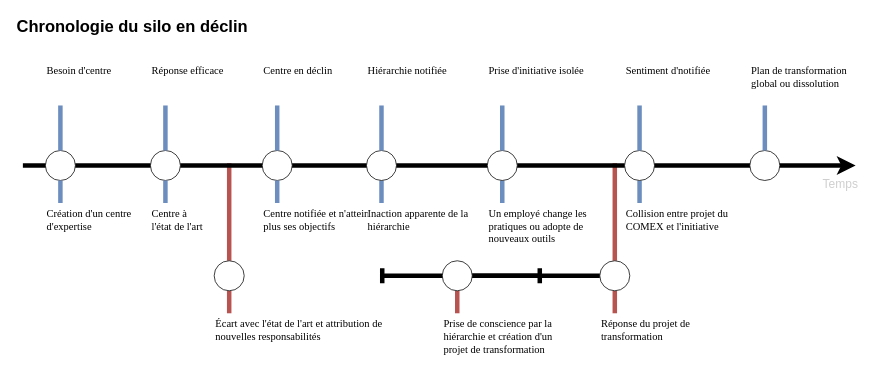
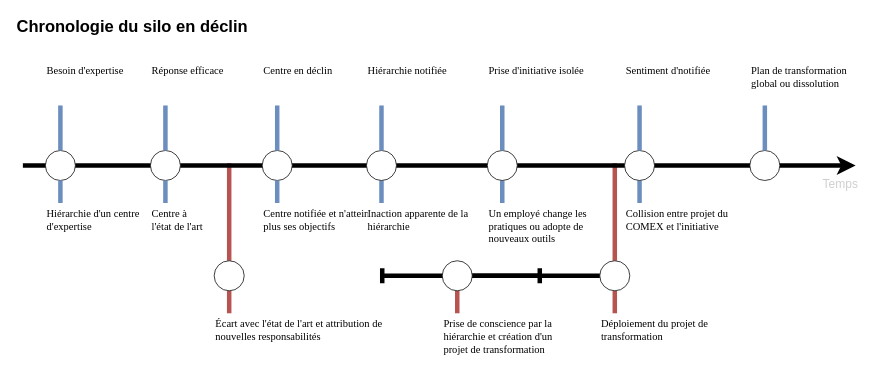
(87, 72) -> (94, 72)
(99, 221) -> (99, 221)
(664, 331) -> (664, 331)
